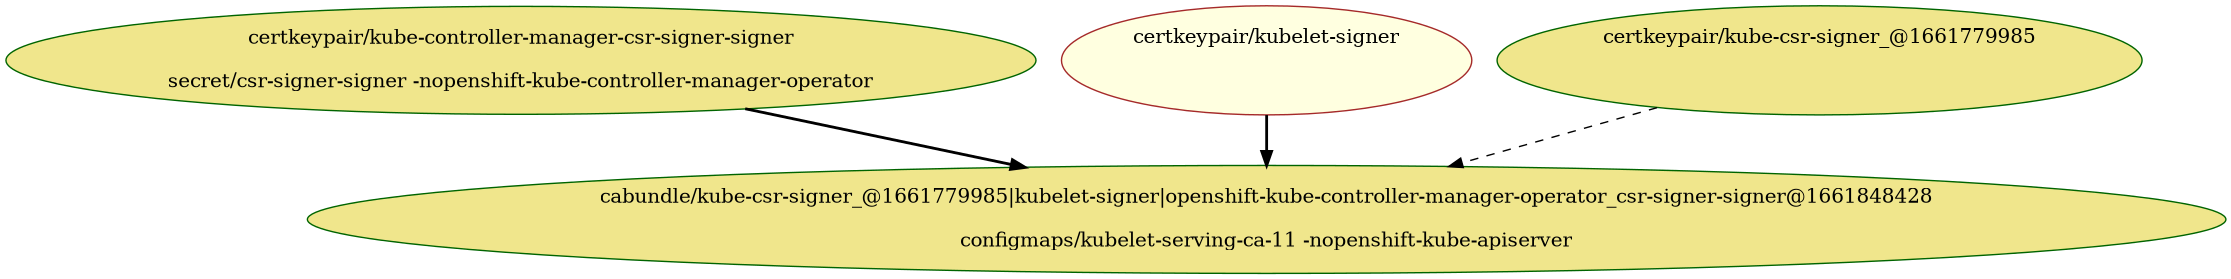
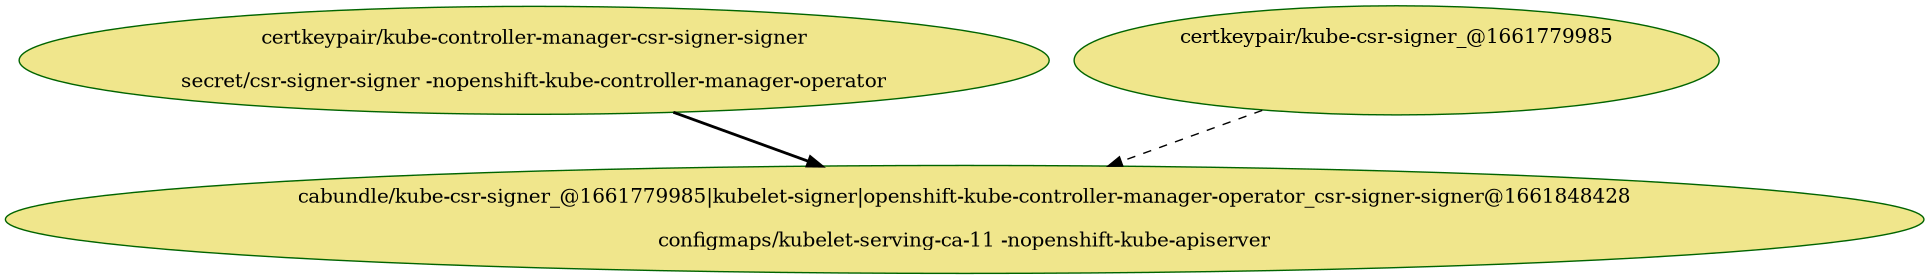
(1267, 60) -> none
